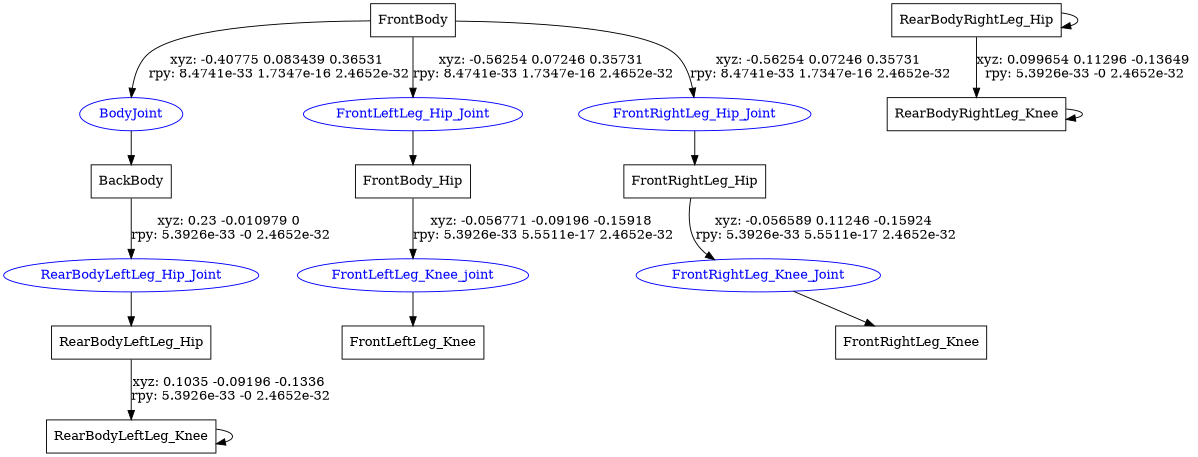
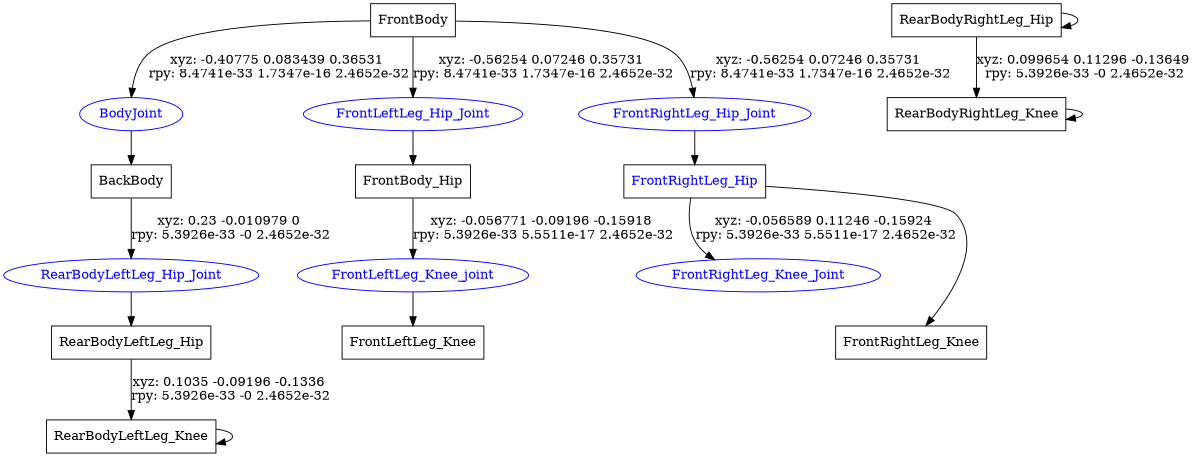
(695, 181) -> (695, 181)
(830, 307) -> (919, 203)
